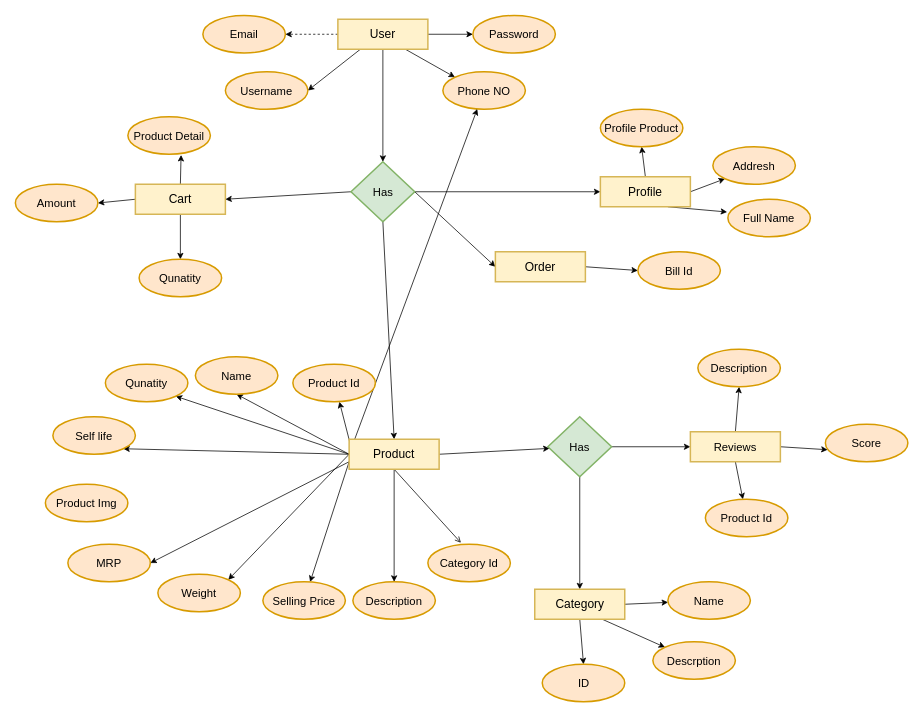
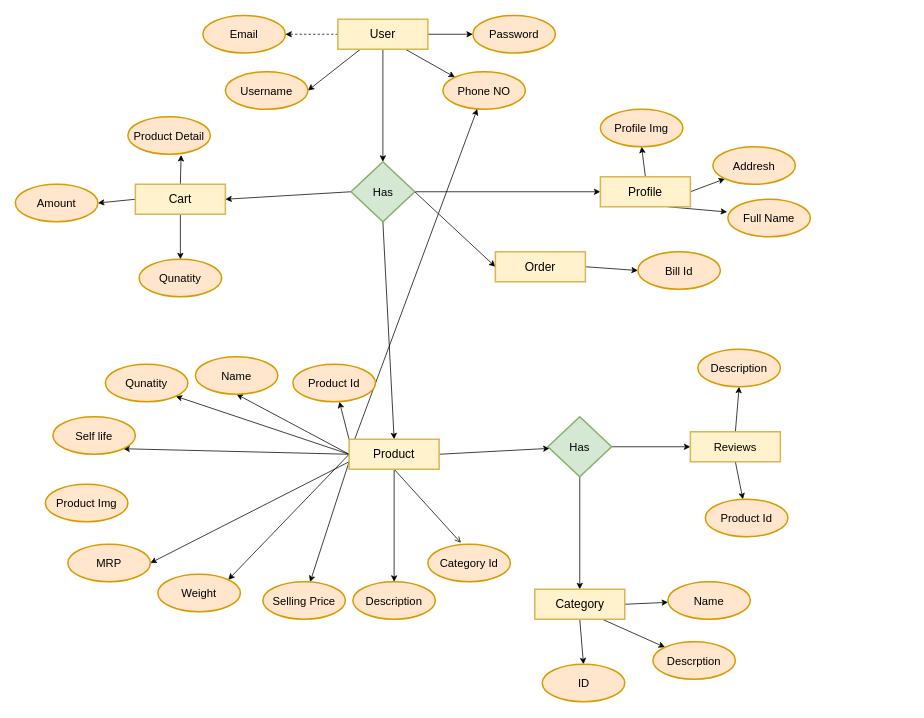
(642, 128) -> (642, 128)
(867, 443) -> none
(804, 448) -> none
